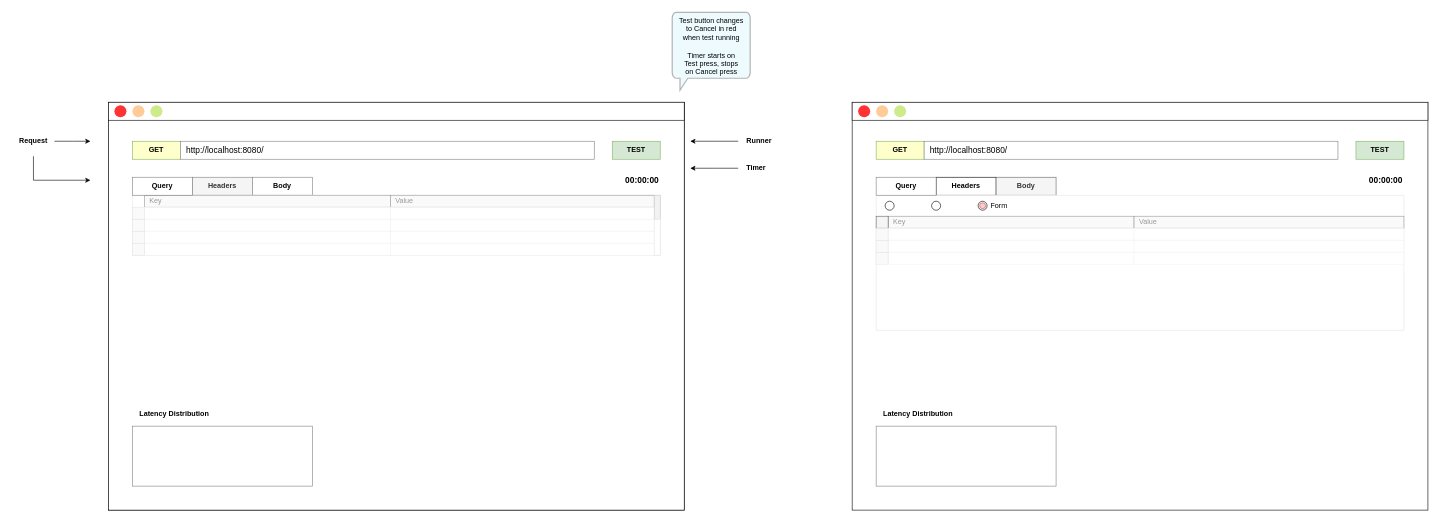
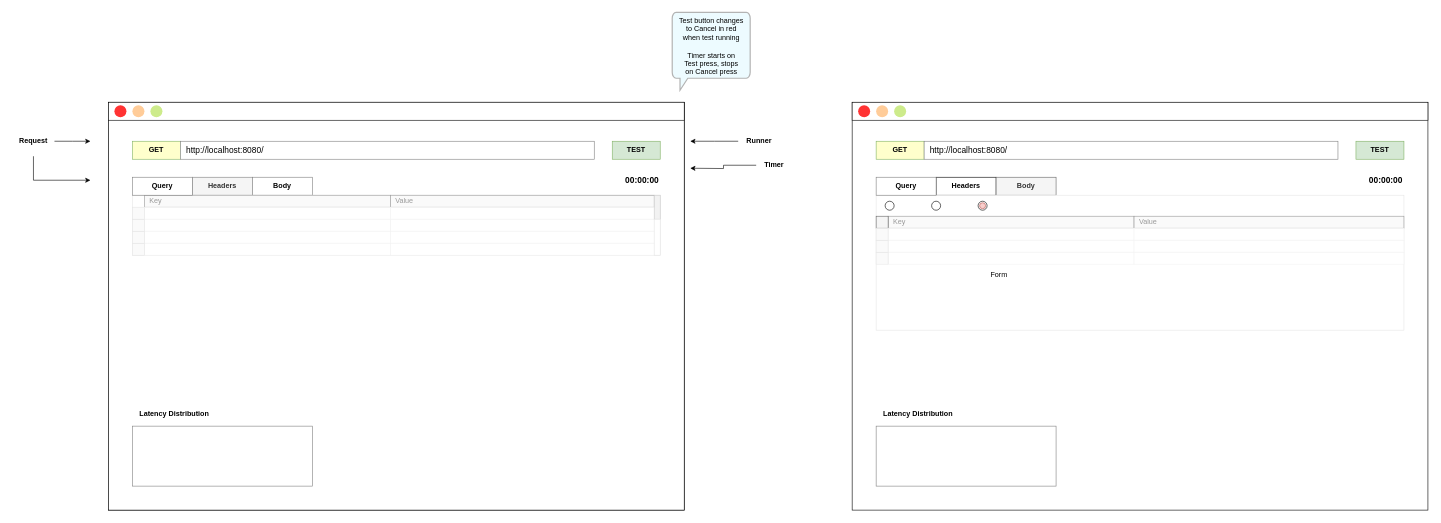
(756, 168) -> (774, 165)
(999, 206) -> (999, 275)
